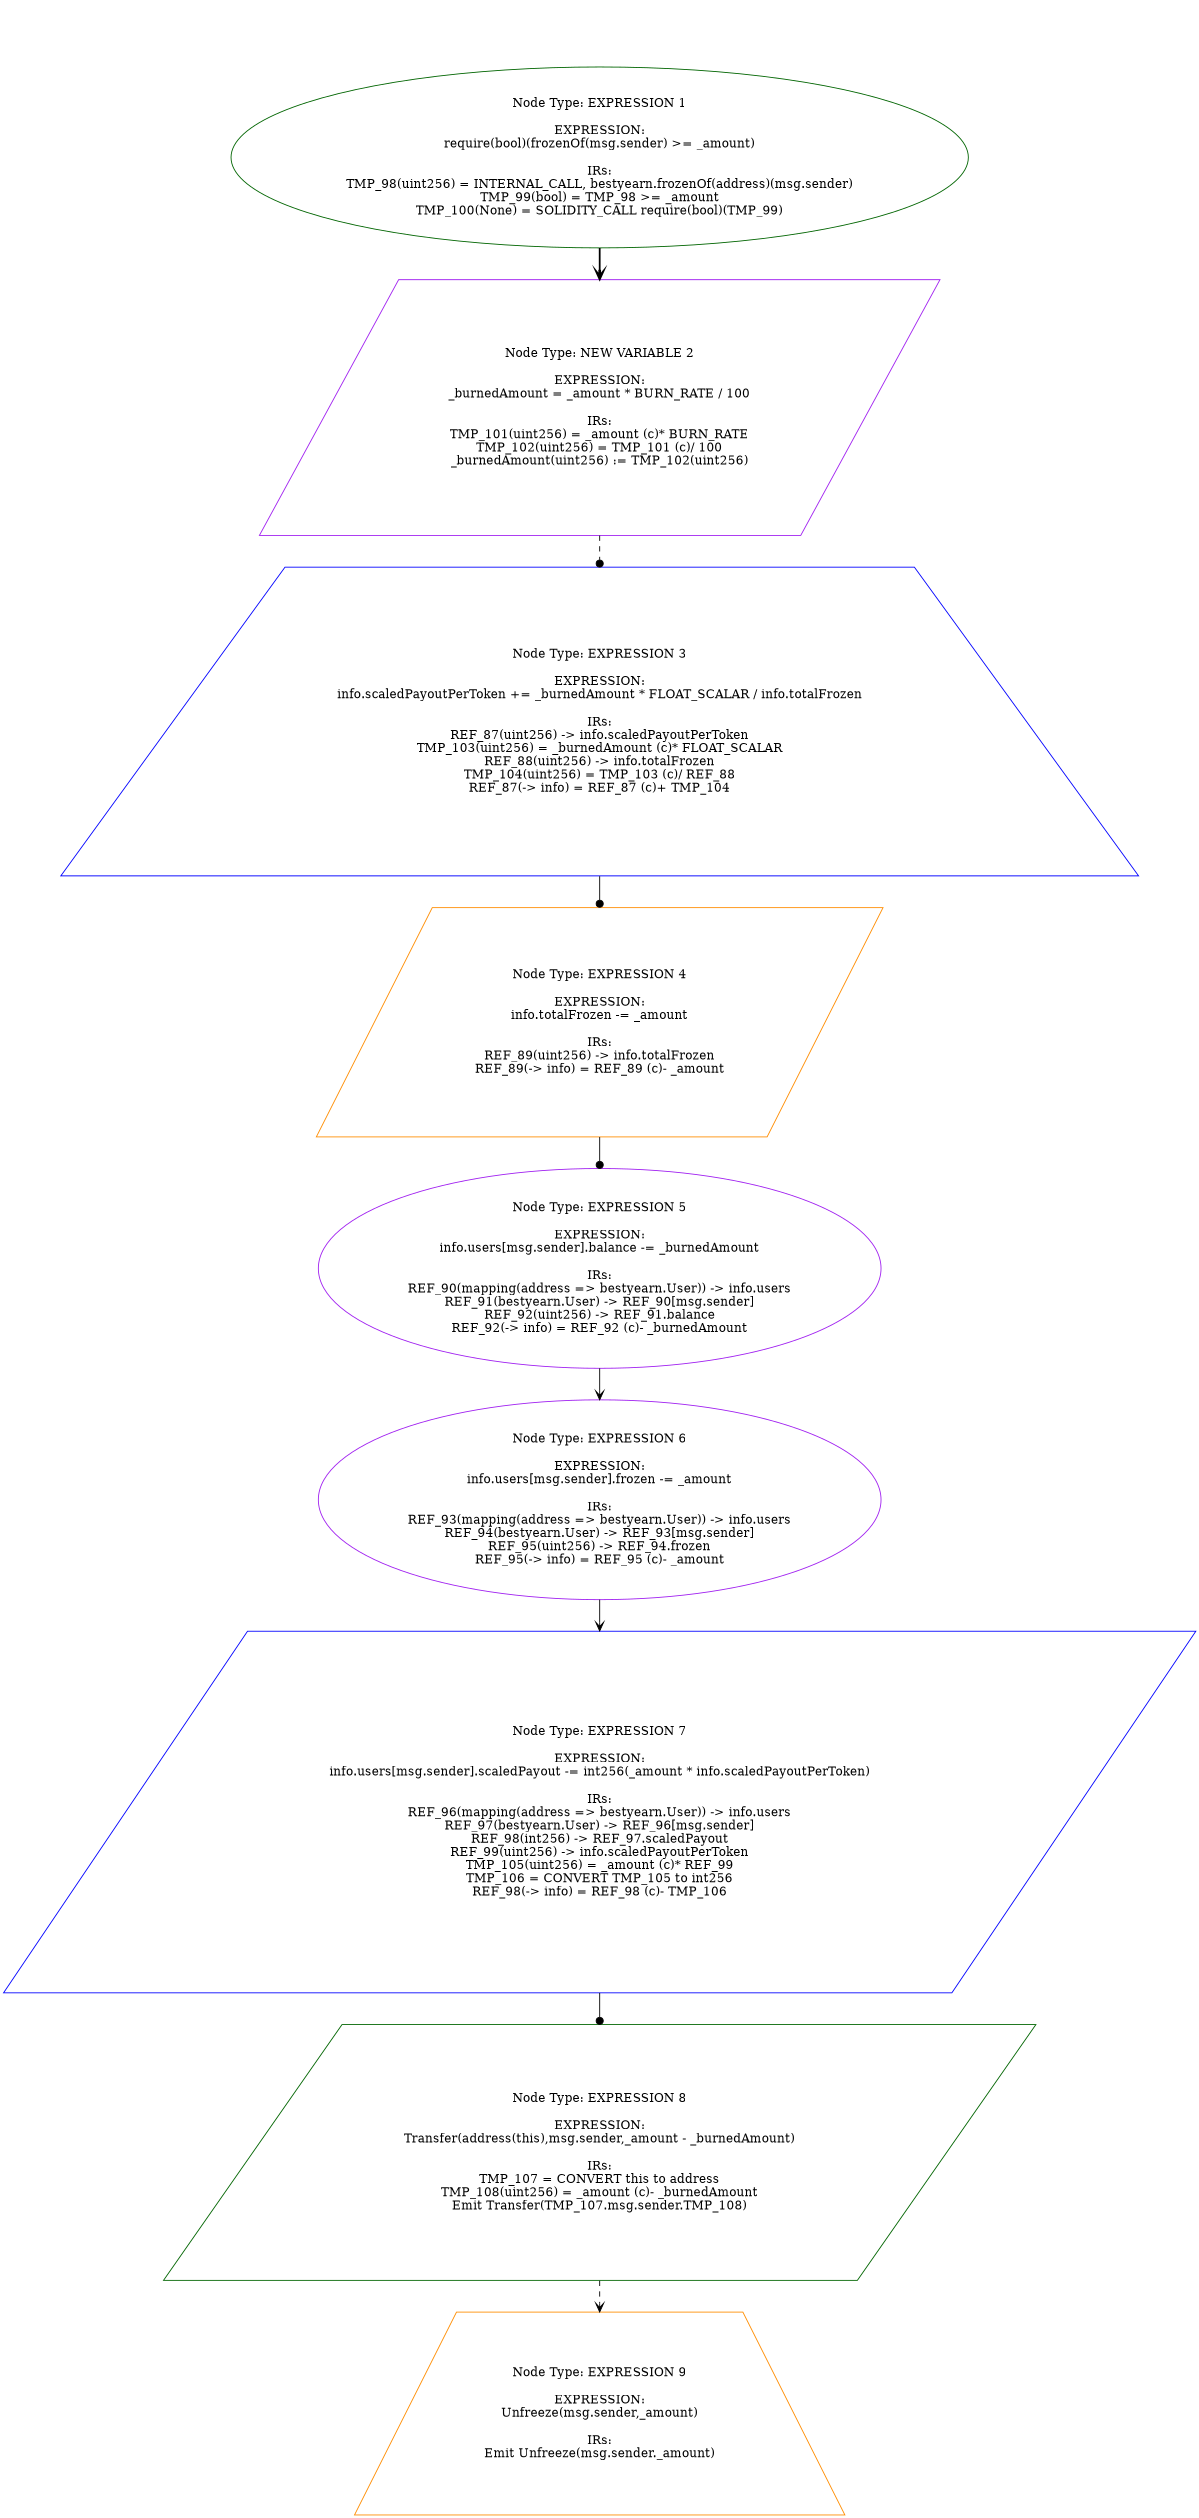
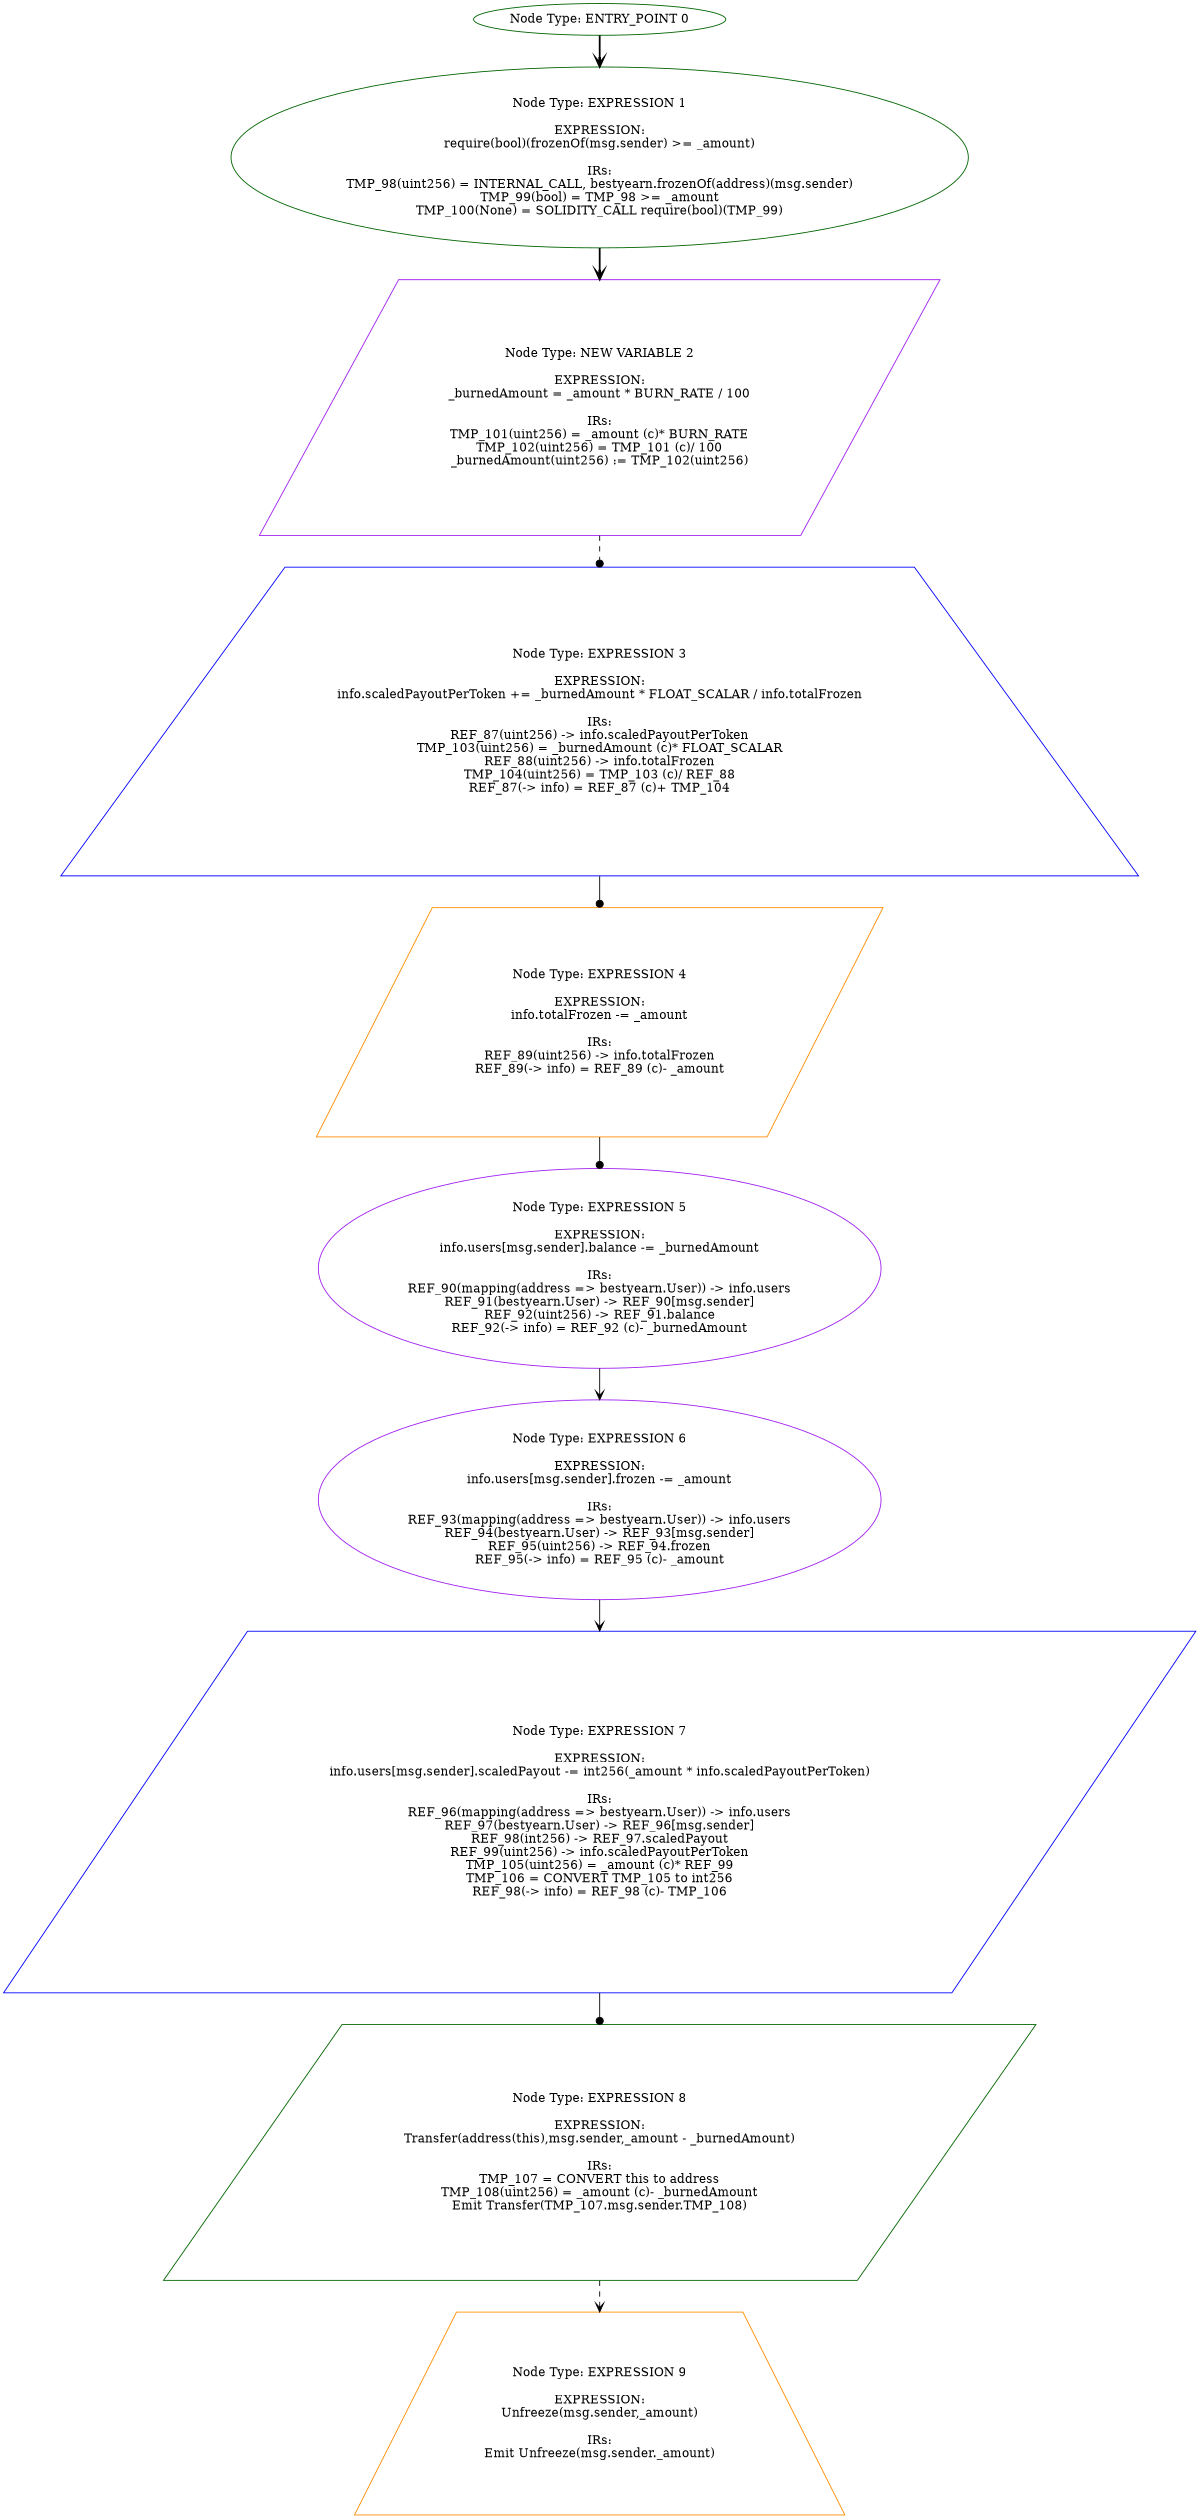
none -> (600, 19)
